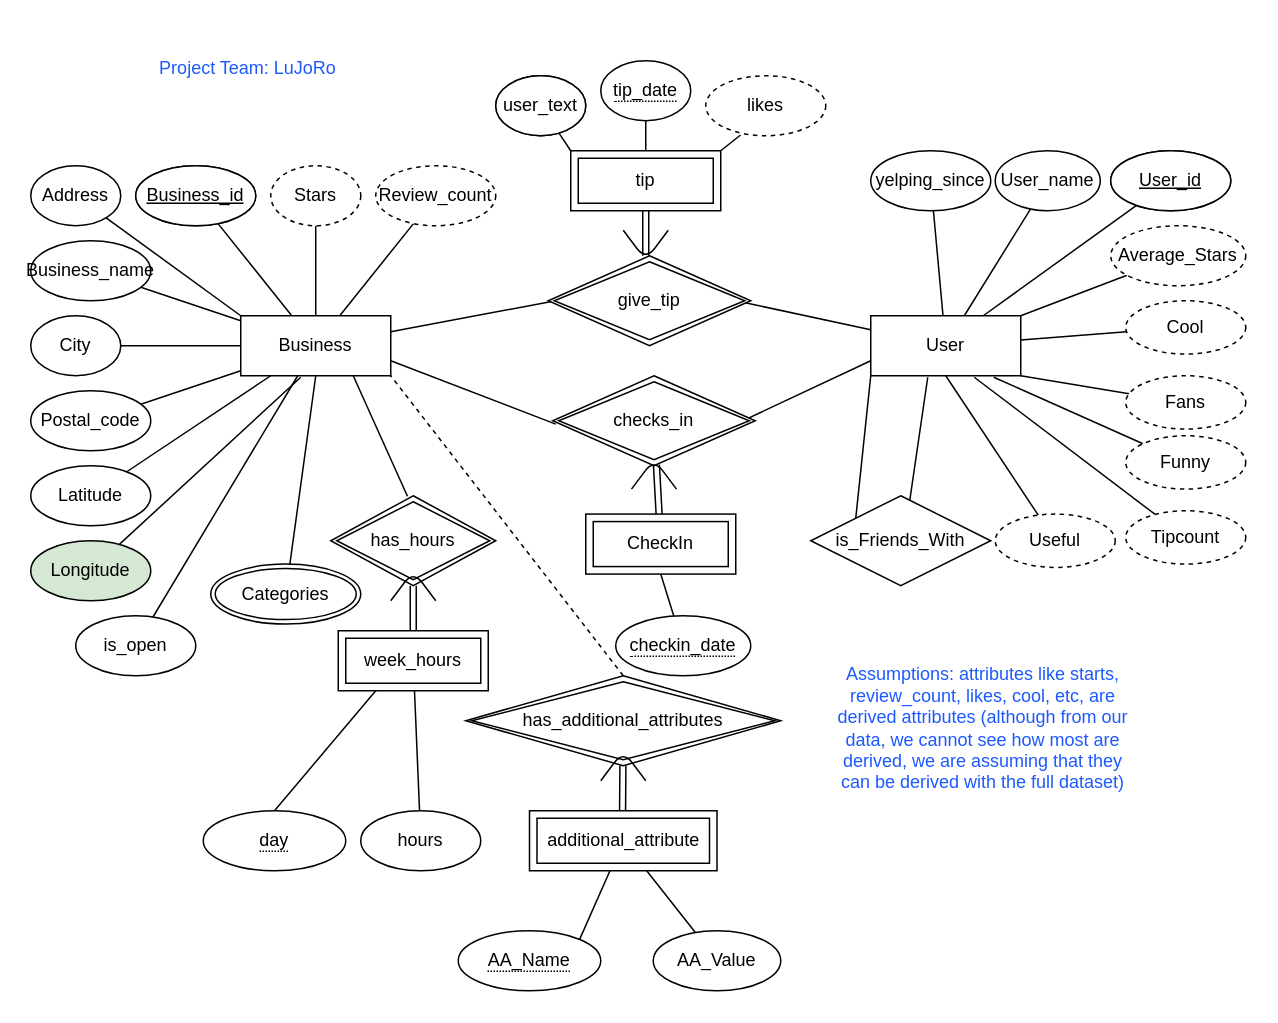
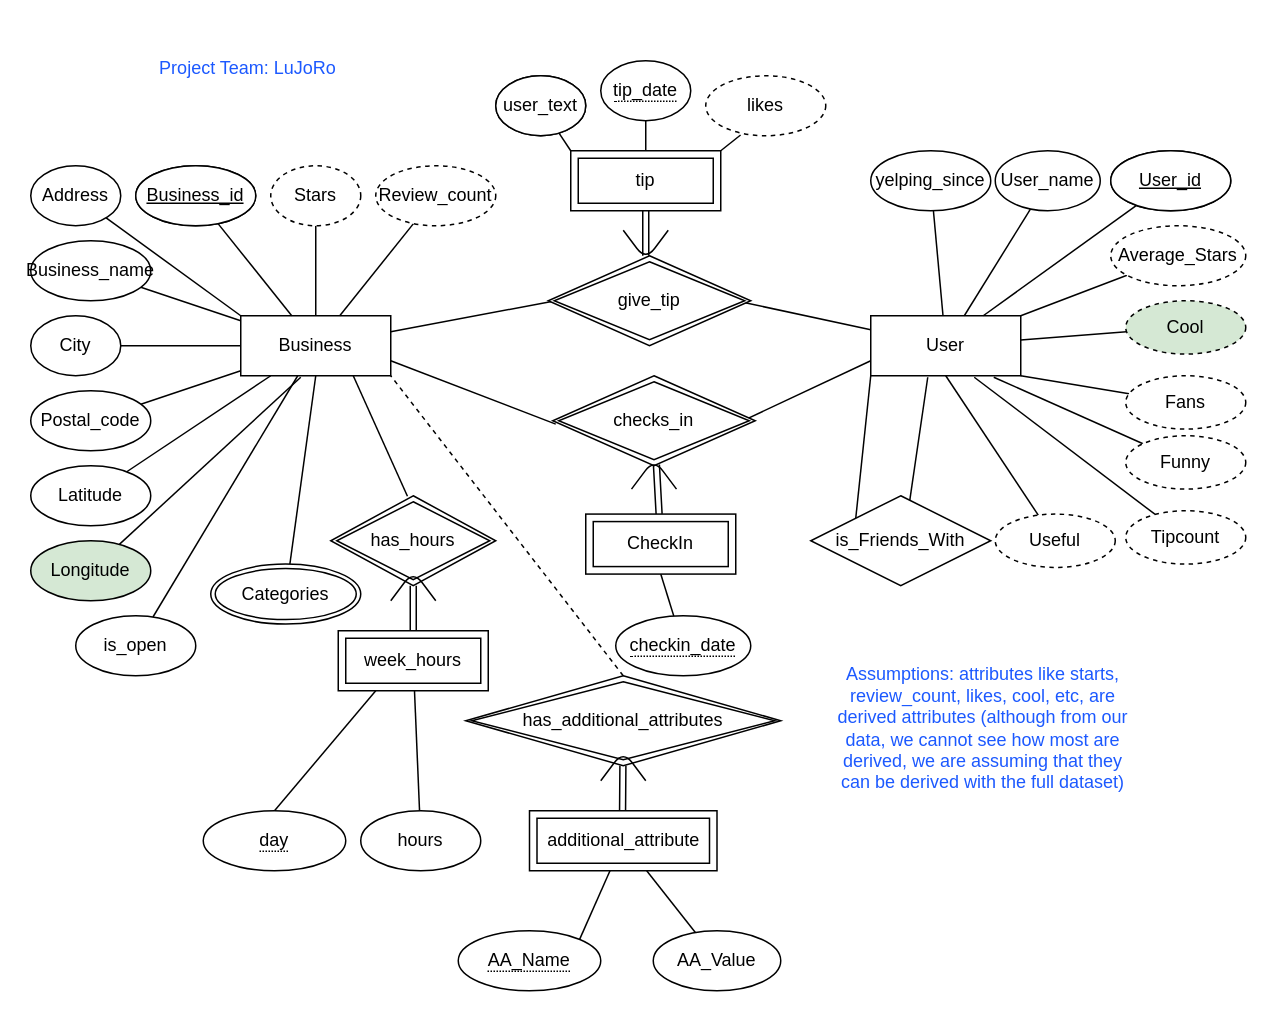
(1186, 327) -> (1186, 327)
